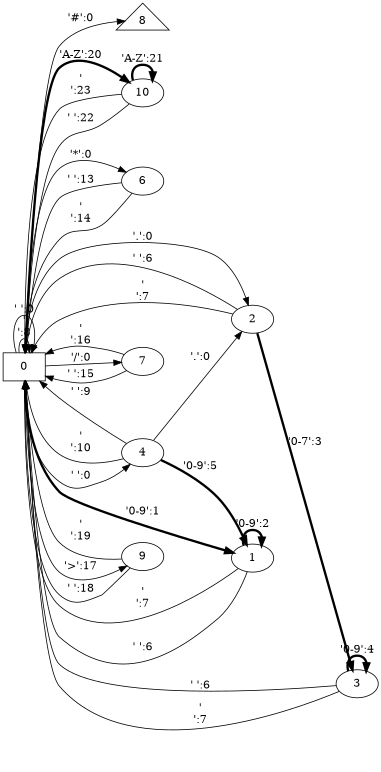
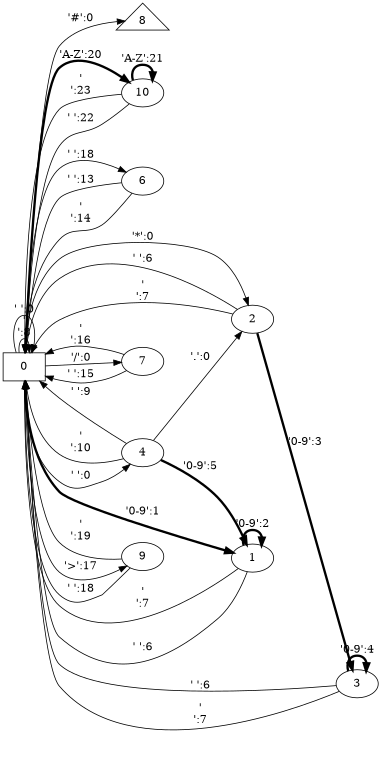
(81, 155) -> (81, 155)
(143, 237) -> (143, 237)
(305, 442) -> (305, 442)
